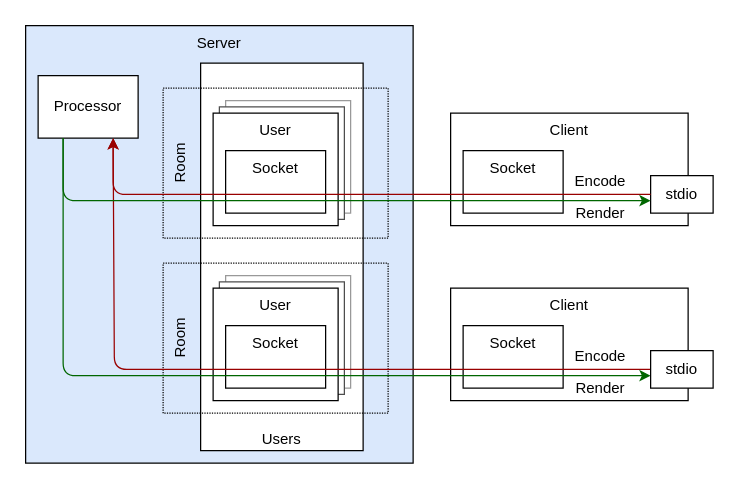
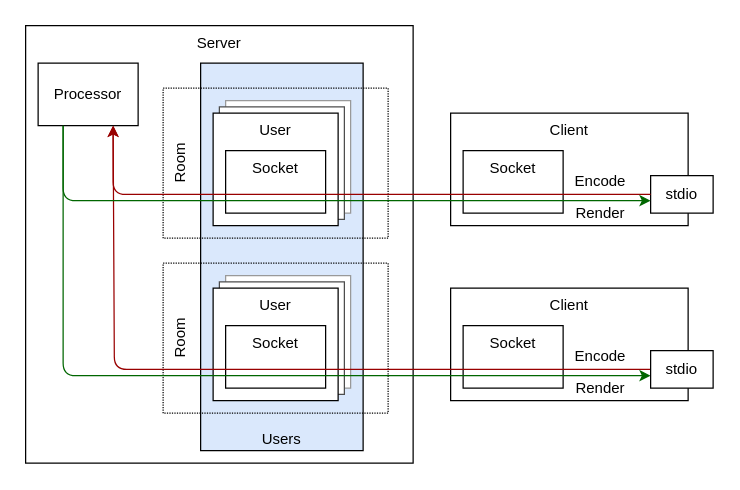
(219, 43) -> (219, 43)
(88, 107) -> (88, 94)
(282, 257) -> (282, 257)
